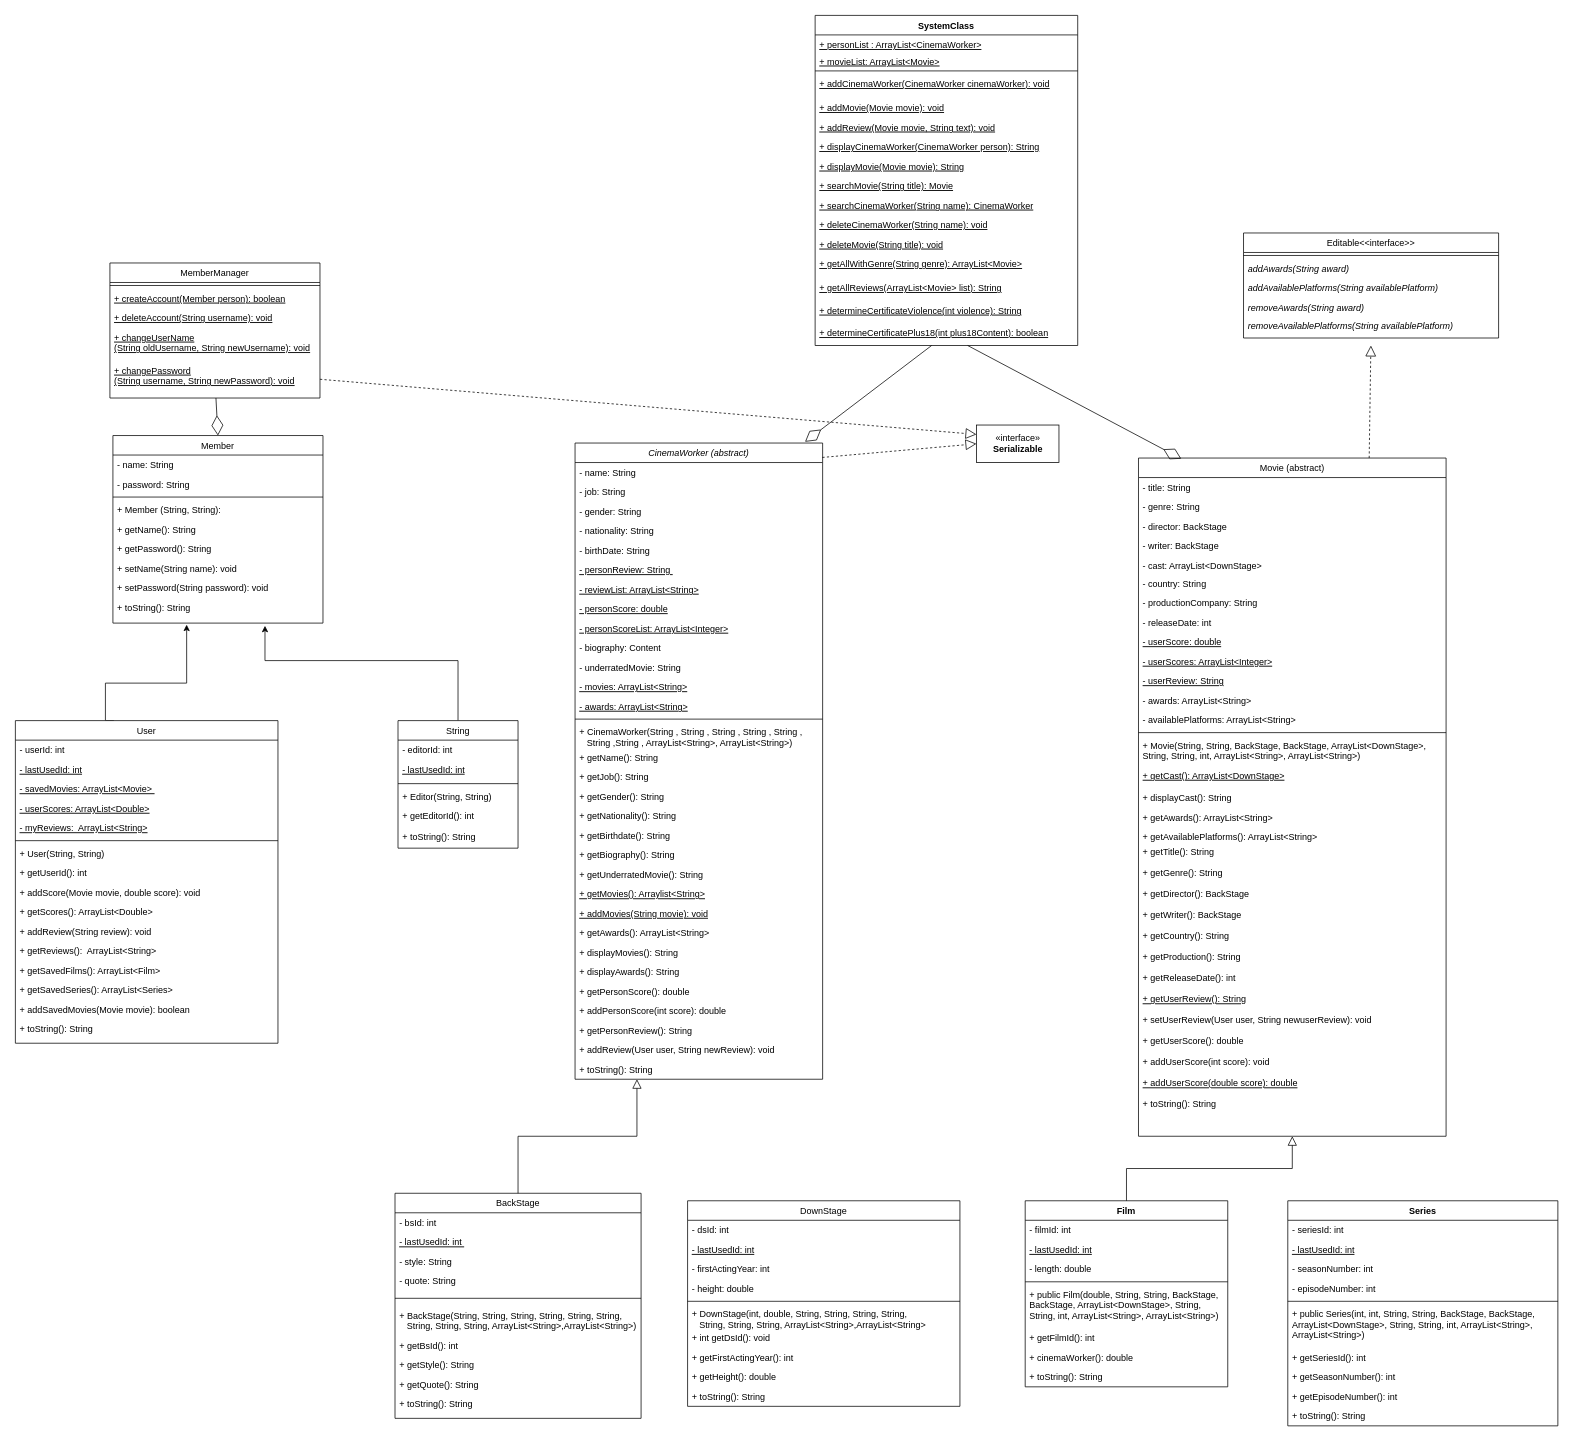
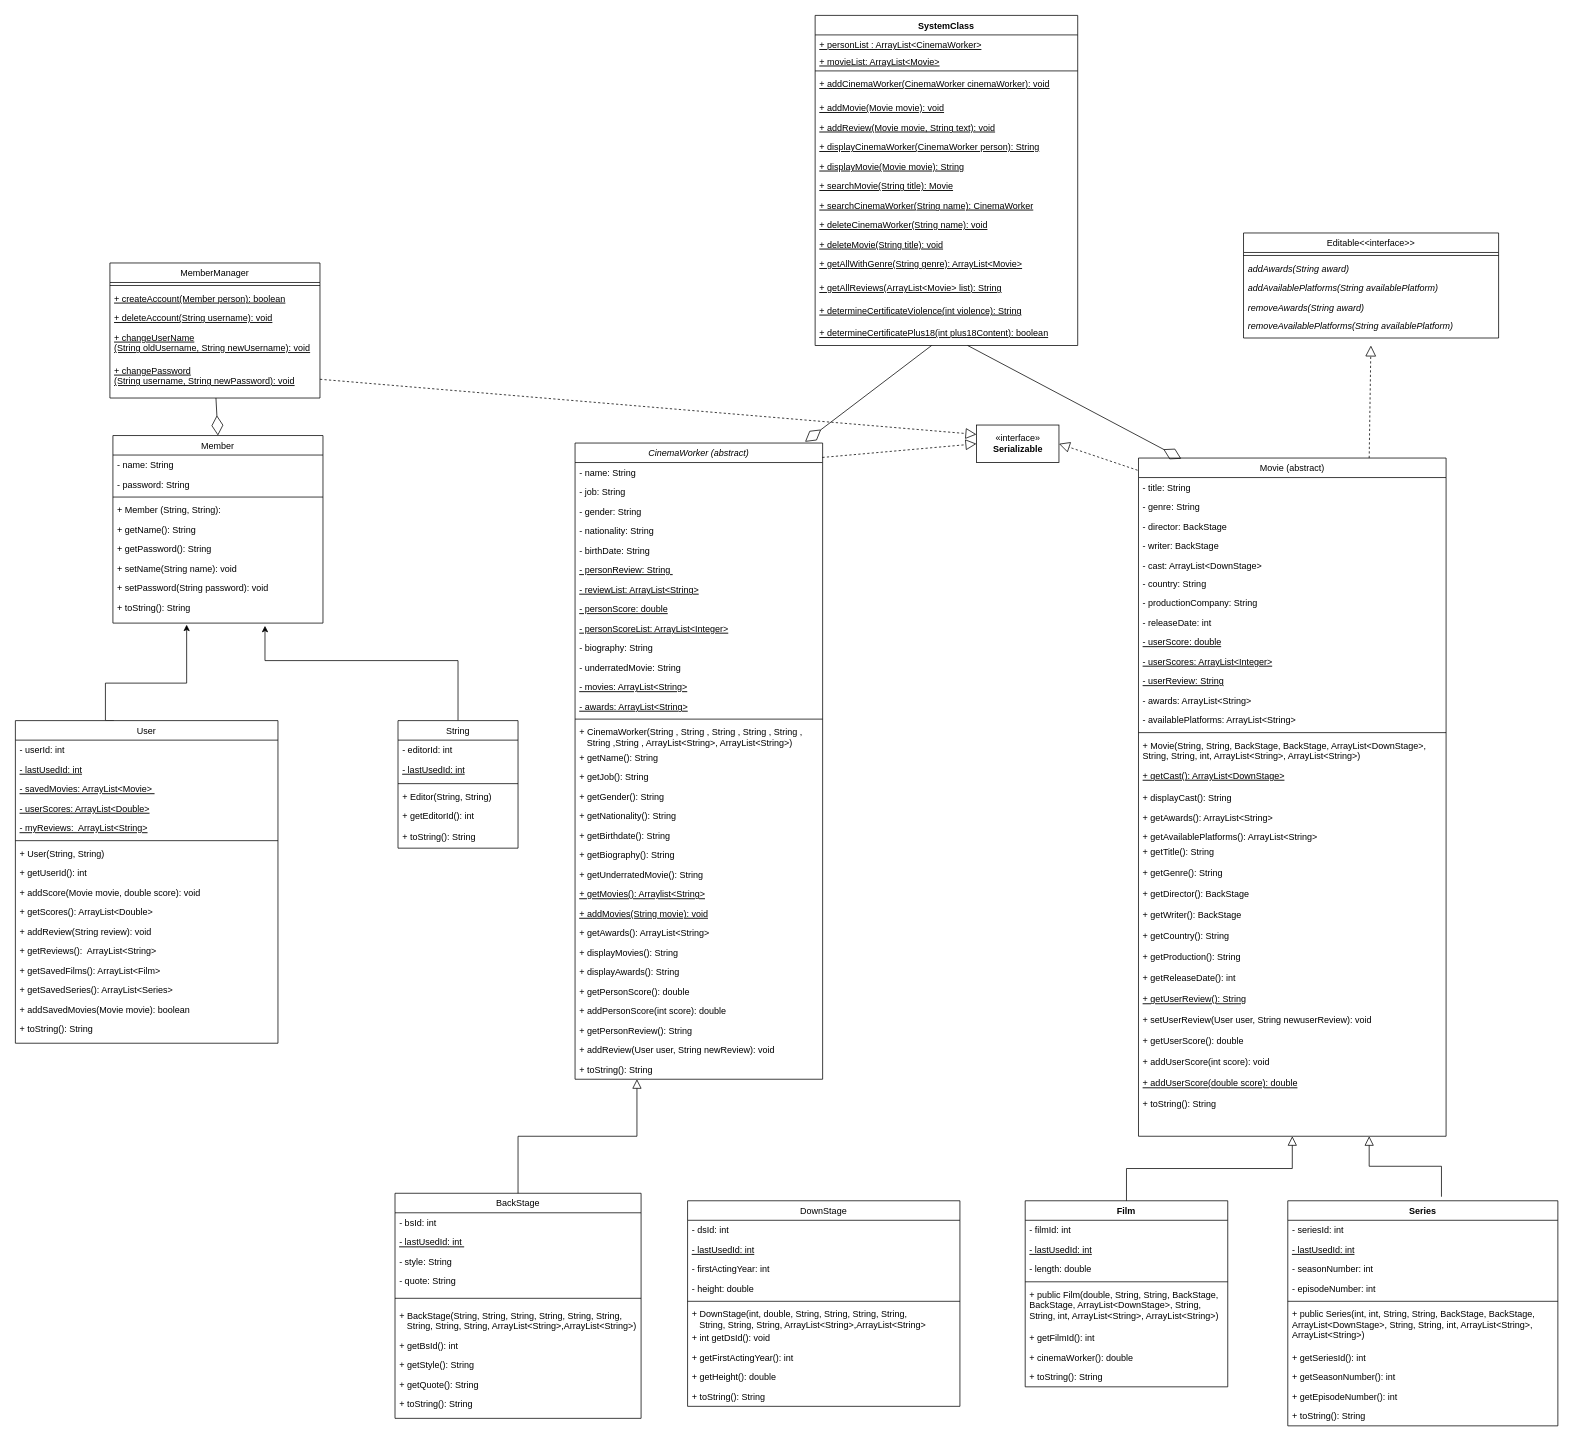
none -> (1103, 459)
(625, 648) -> (621, 648)
none -> (1410, 1166)
